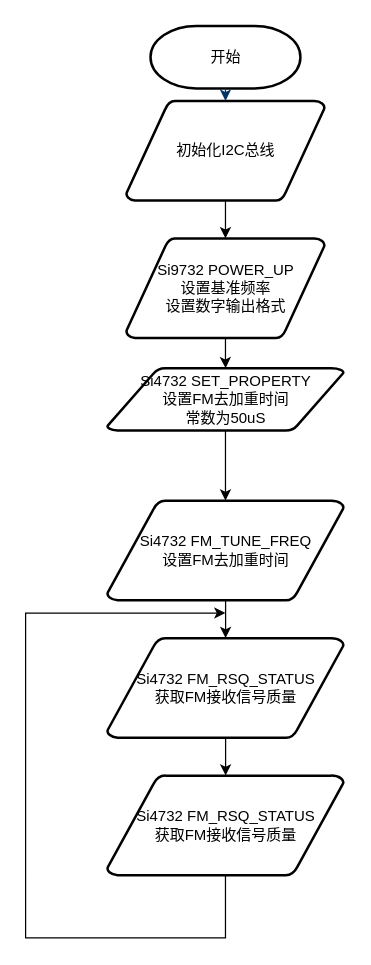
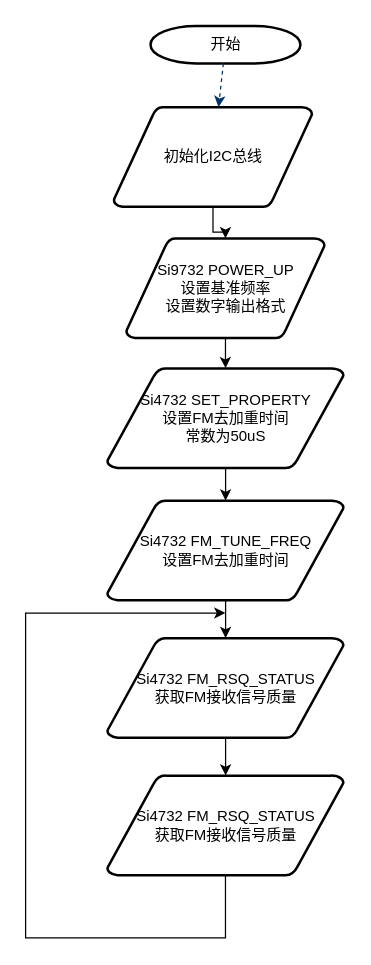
(226, 57) -> (226, 44)
(226, 151) -> (213, 157)
(226, 399) -> (226, 418)
